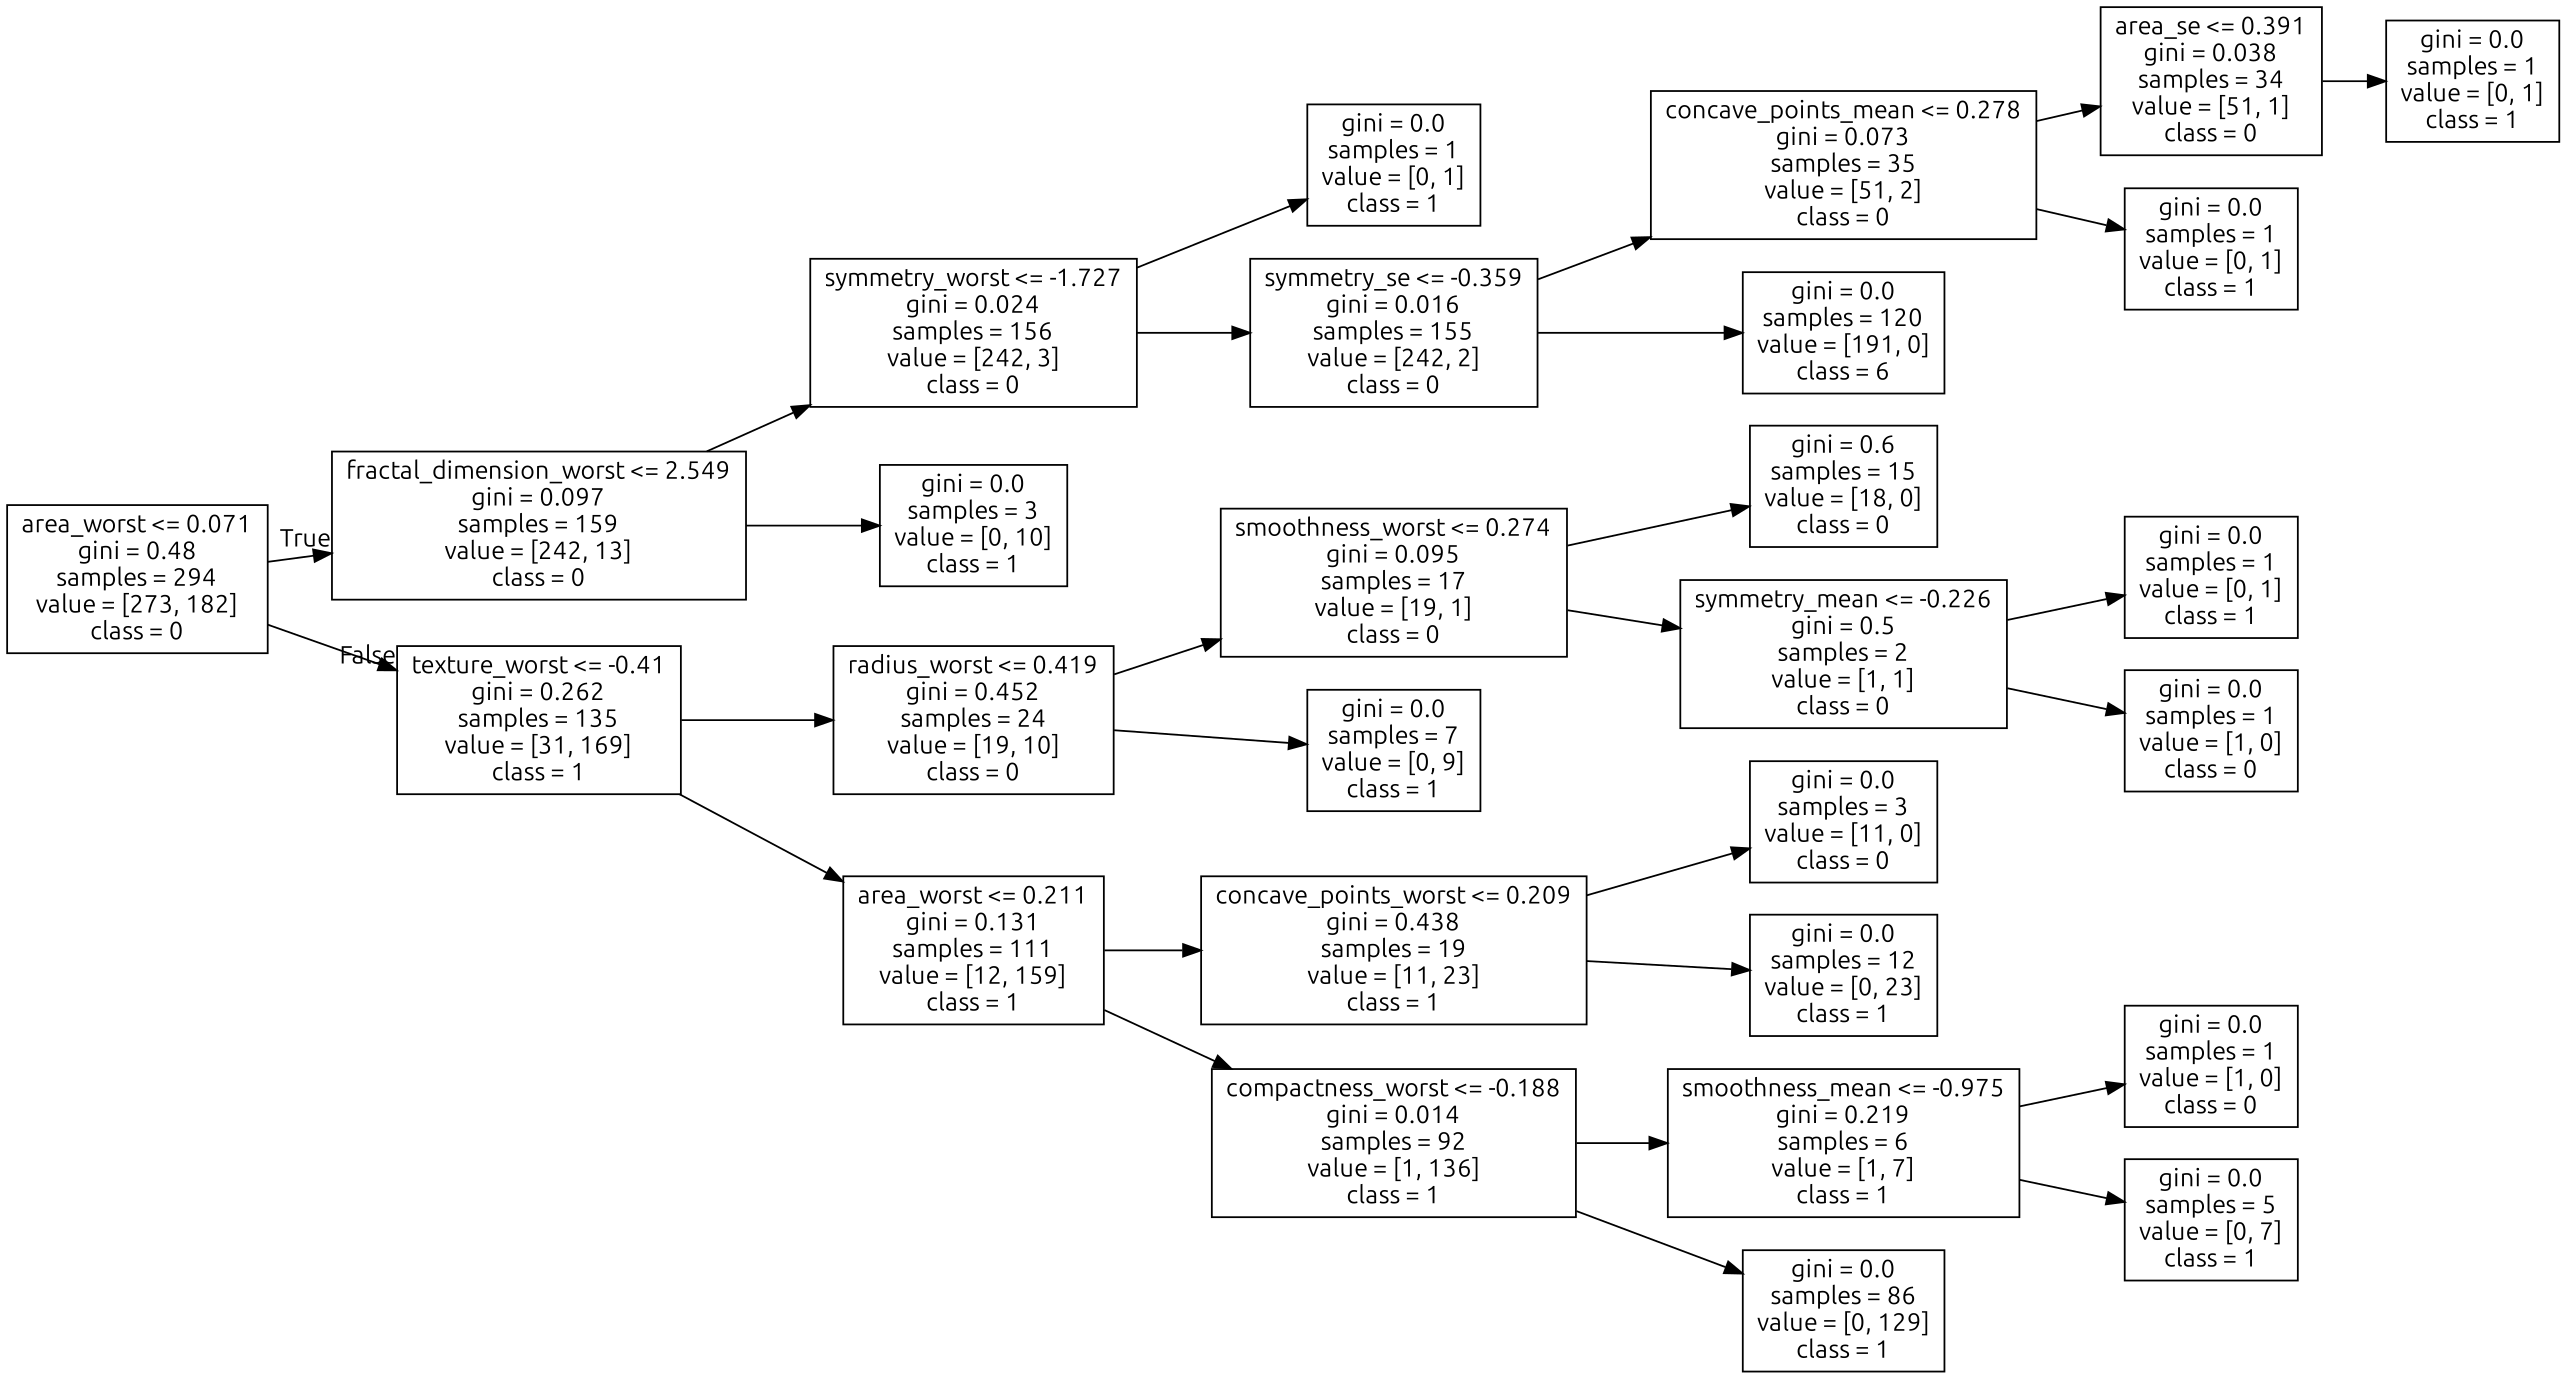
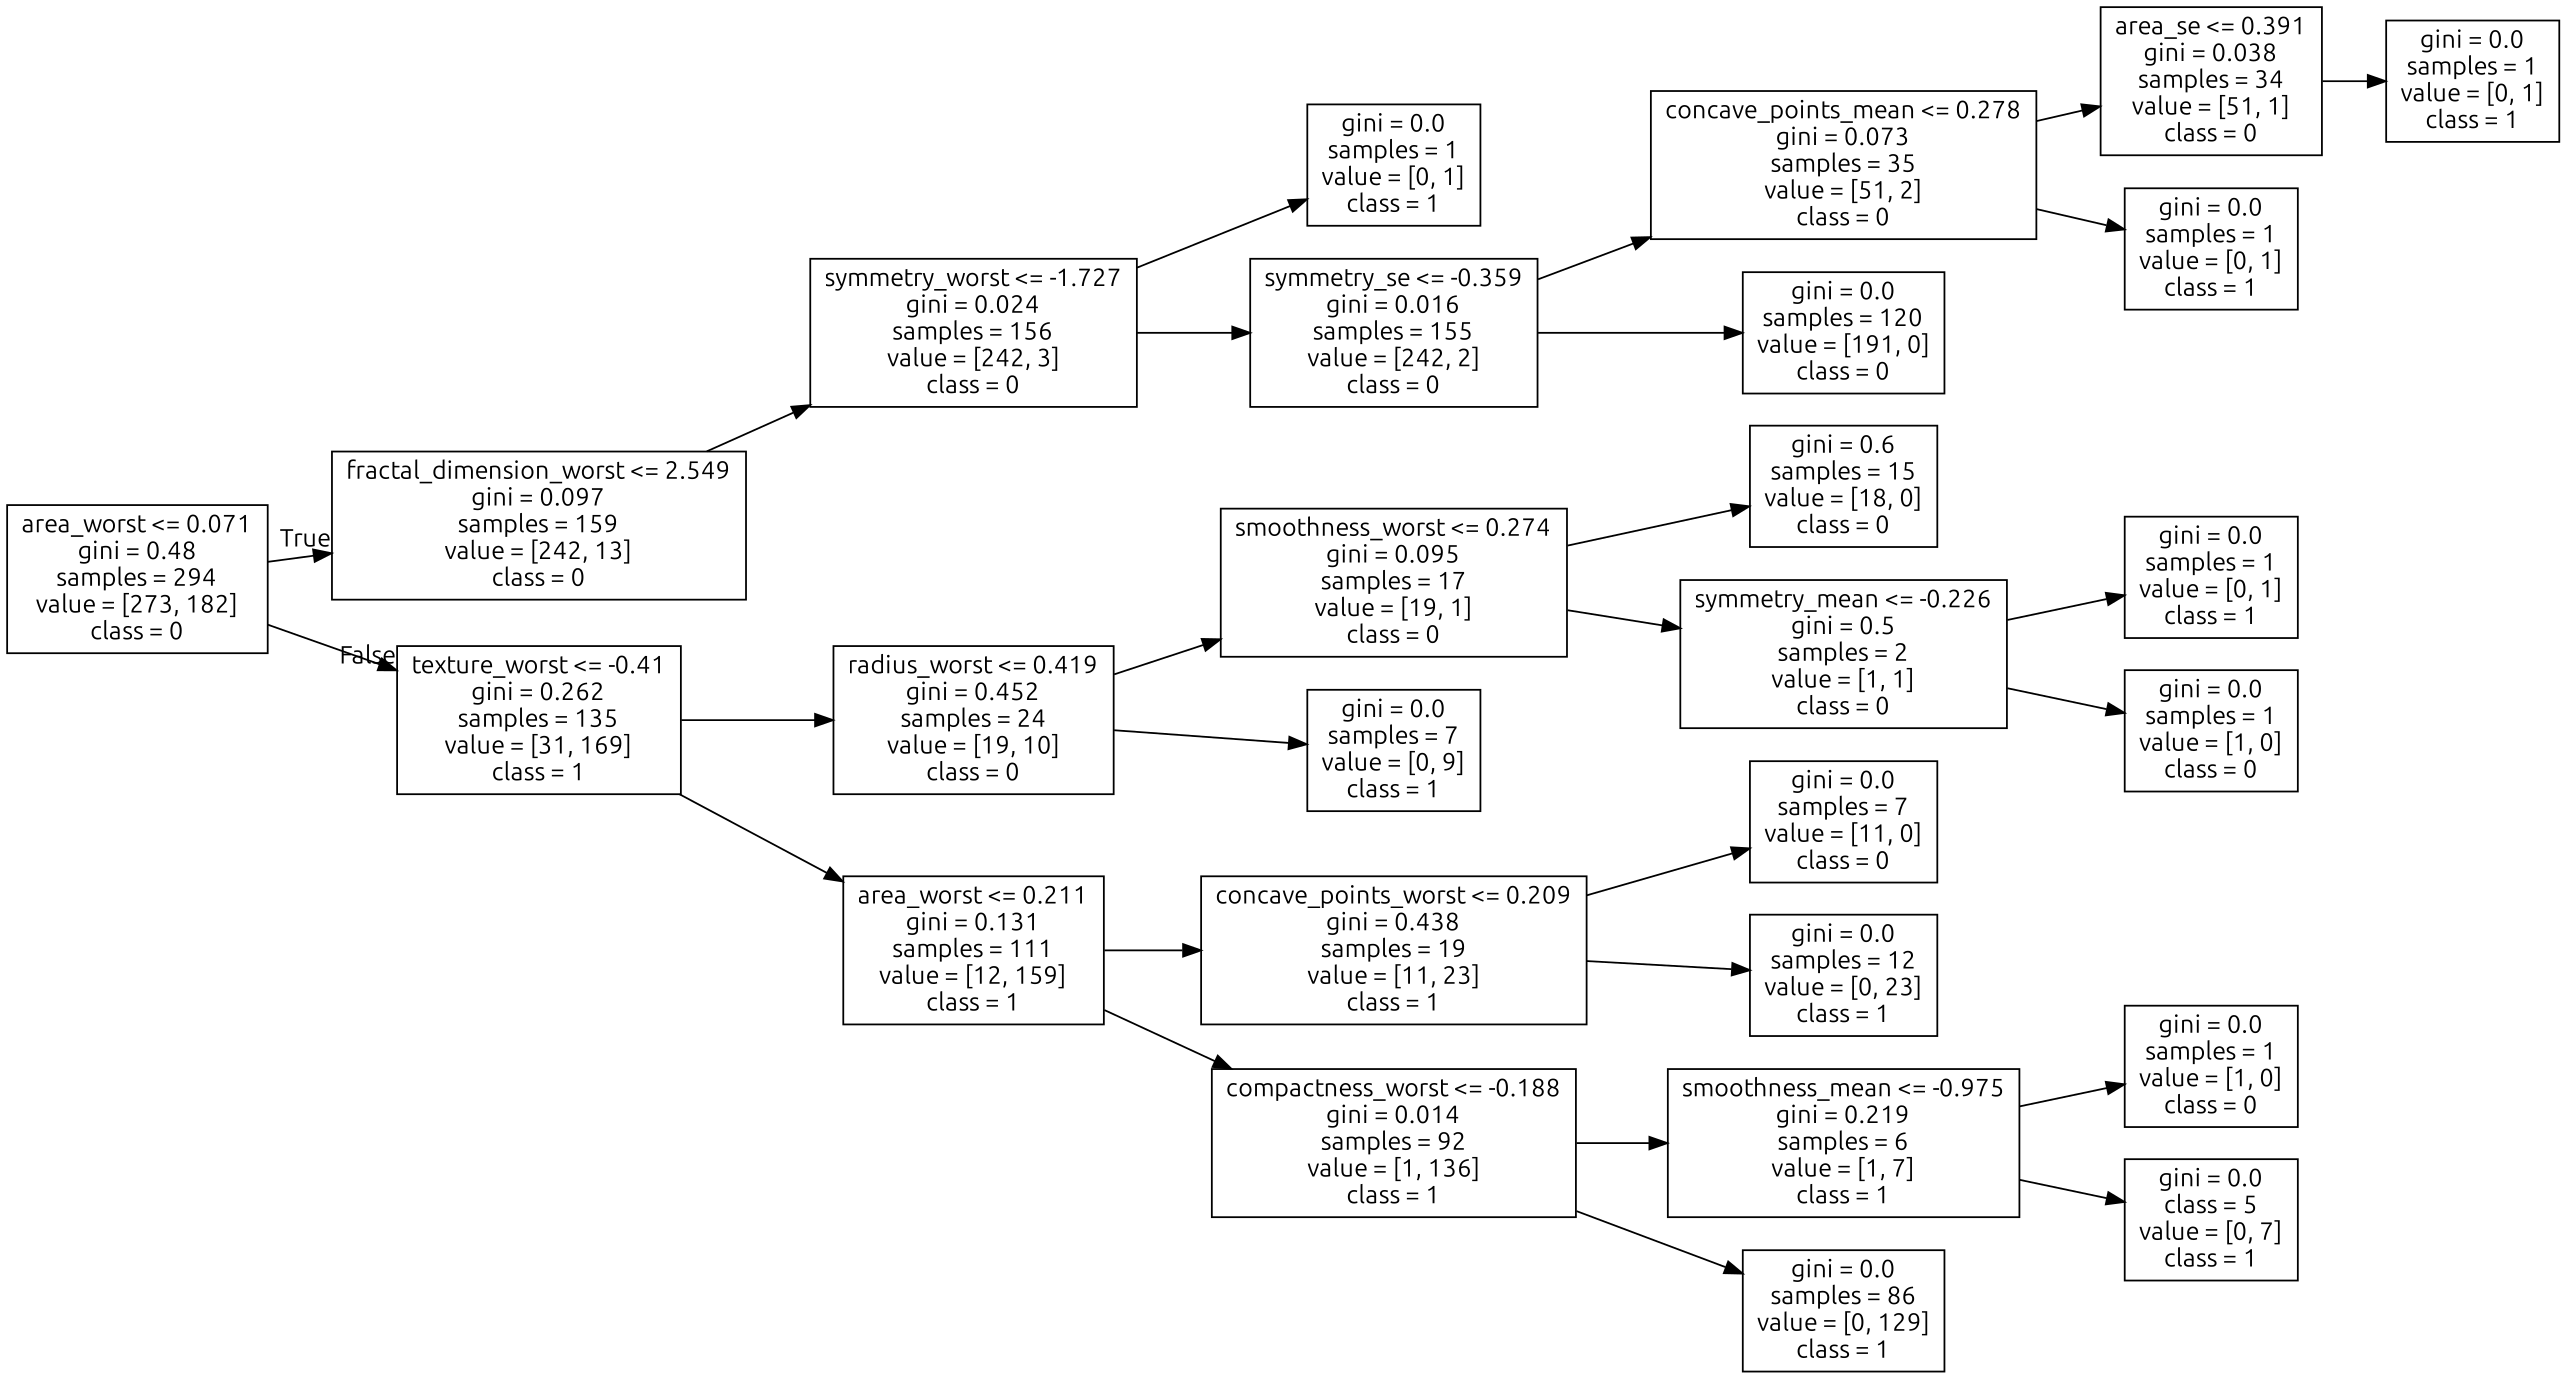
(1844, 333) -> (1844, 333)
(974, 526) -> none
(1844, 822) -> (1844, 822)
(2211, 1220) -> (2211, 1220)
